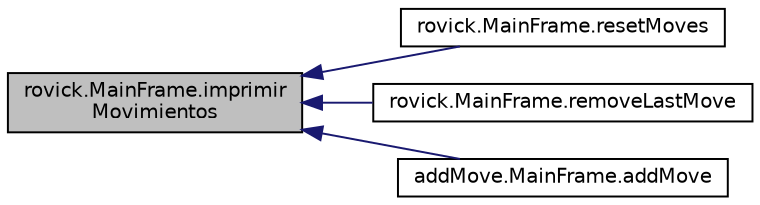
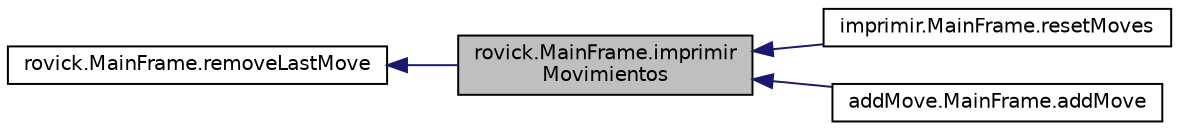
(563, 28) -> (997, 28)
(347, 103) -> (433, 65)
